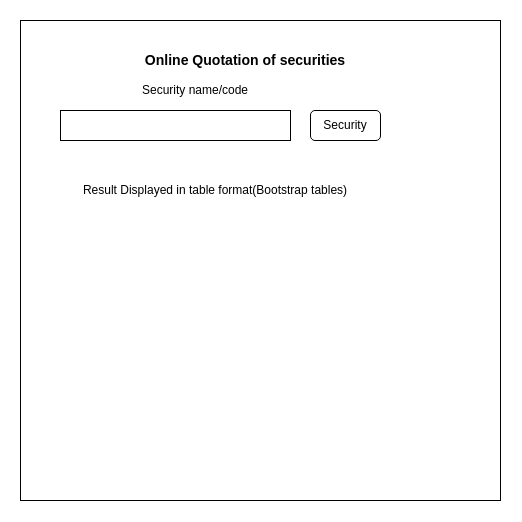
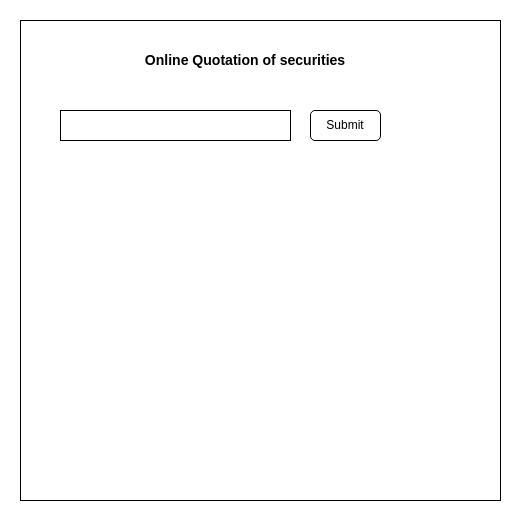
(196, 91) -> none
(346, 126) -> (346, 126)
(216, 191) -> none
